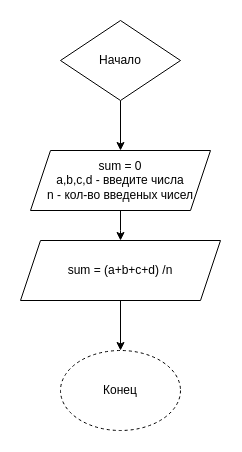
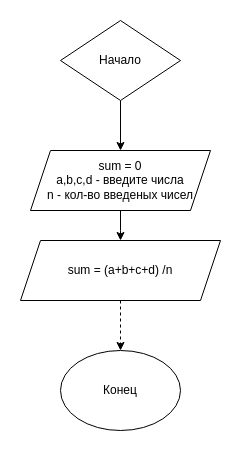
(121, 323) -> (121, 323)
(121, 391) -> (121, 391)
